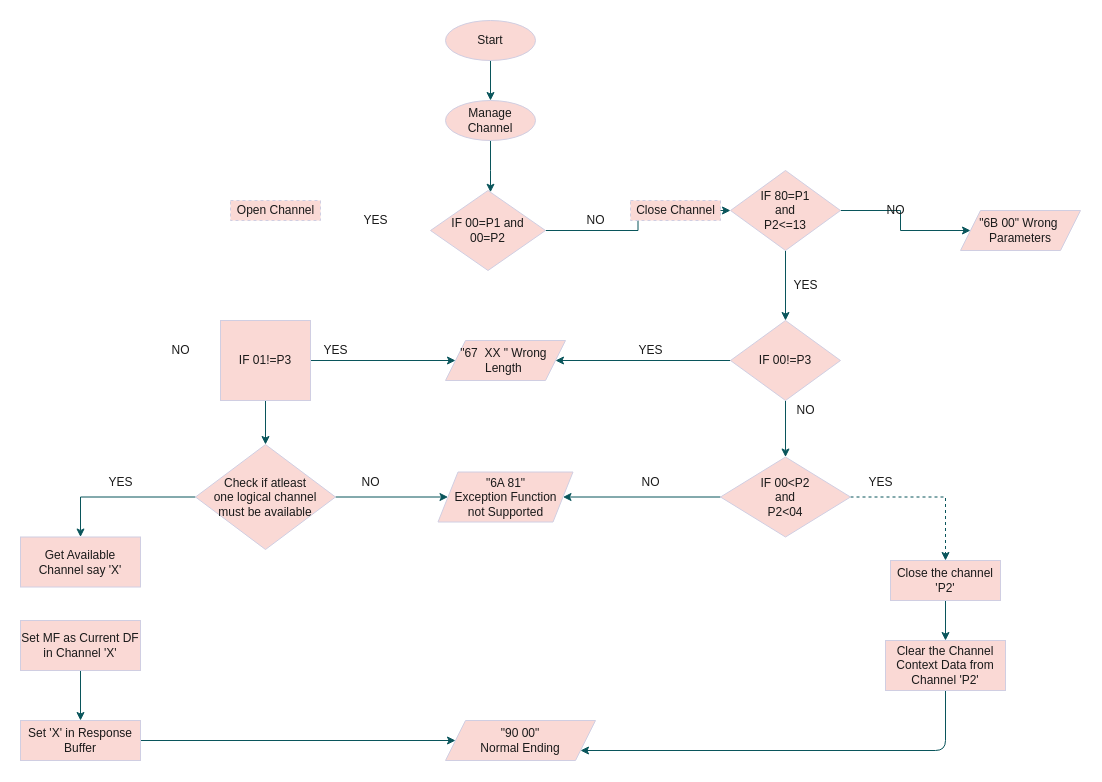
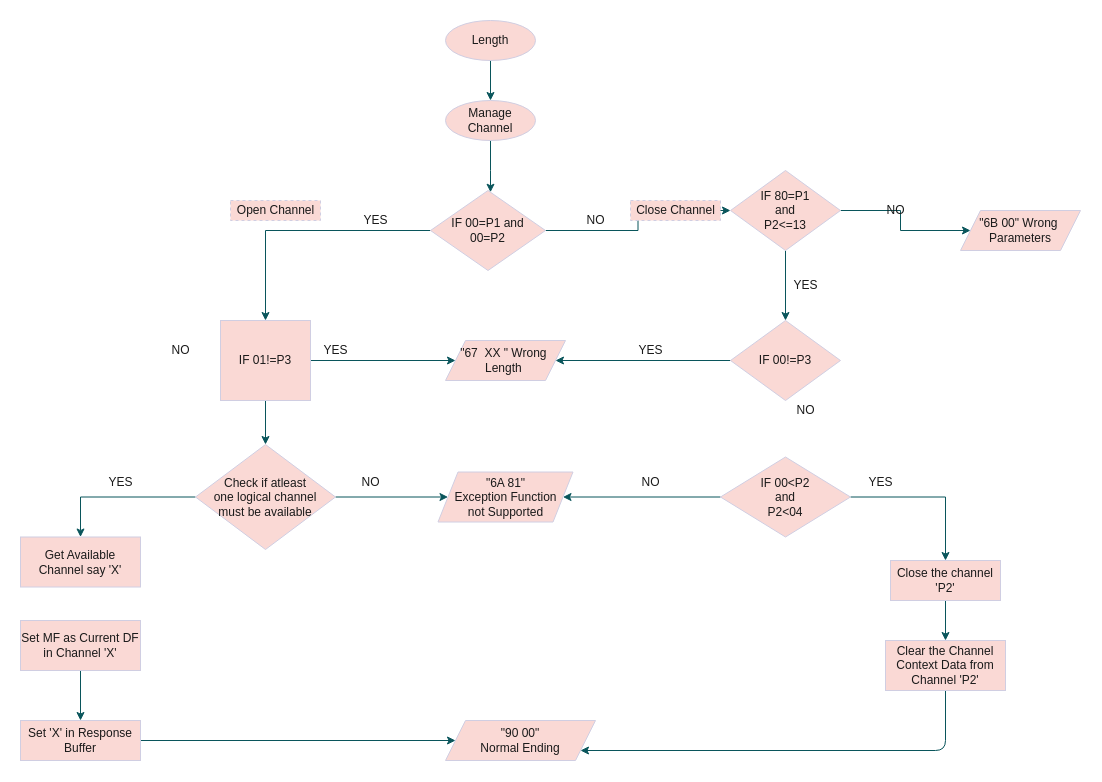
(491, 41) -> (491, 41)
none -> (307, 231)
(786, 426) -> none
(927, 497) -> (927, 497)
